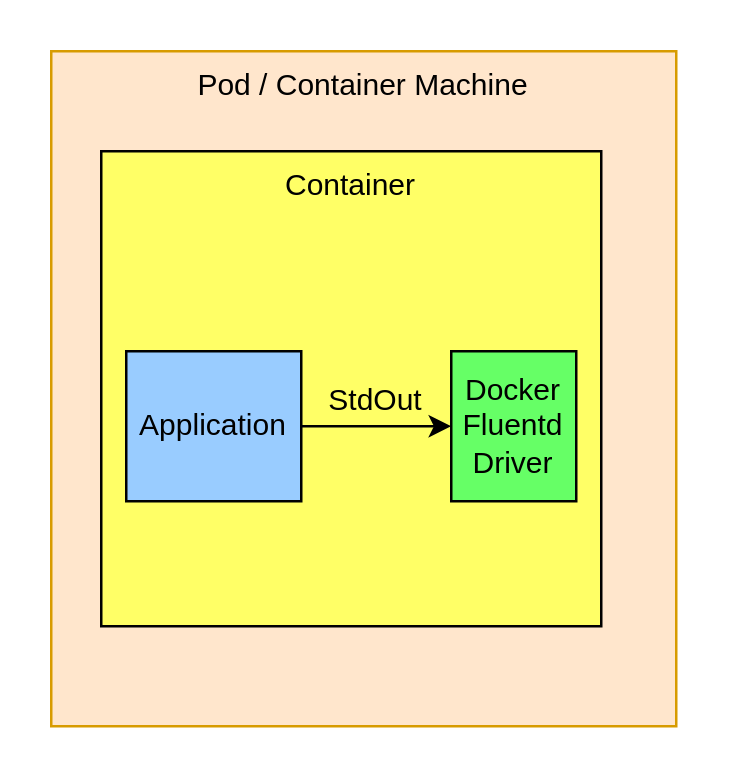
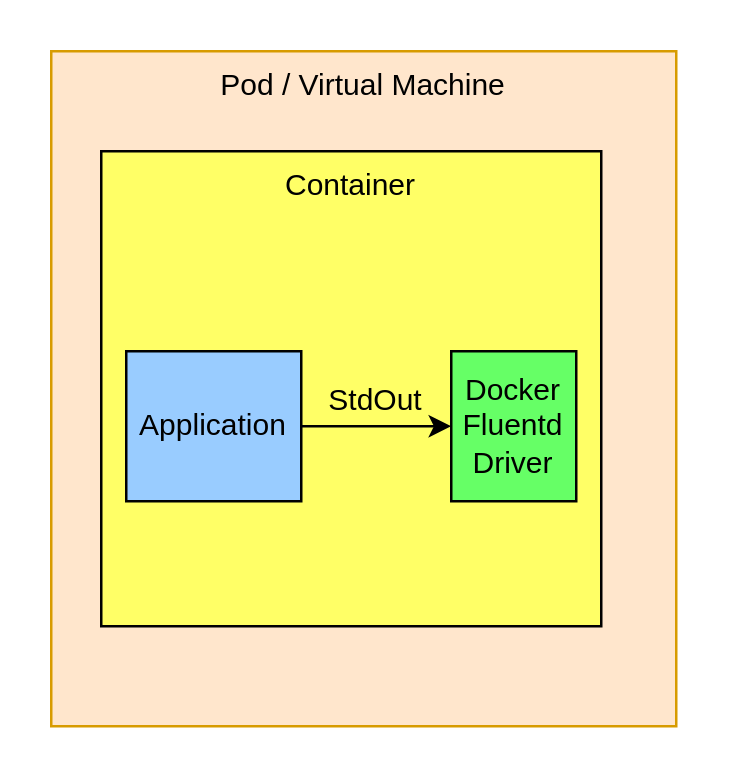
(364, 87) -> (364, 87)
